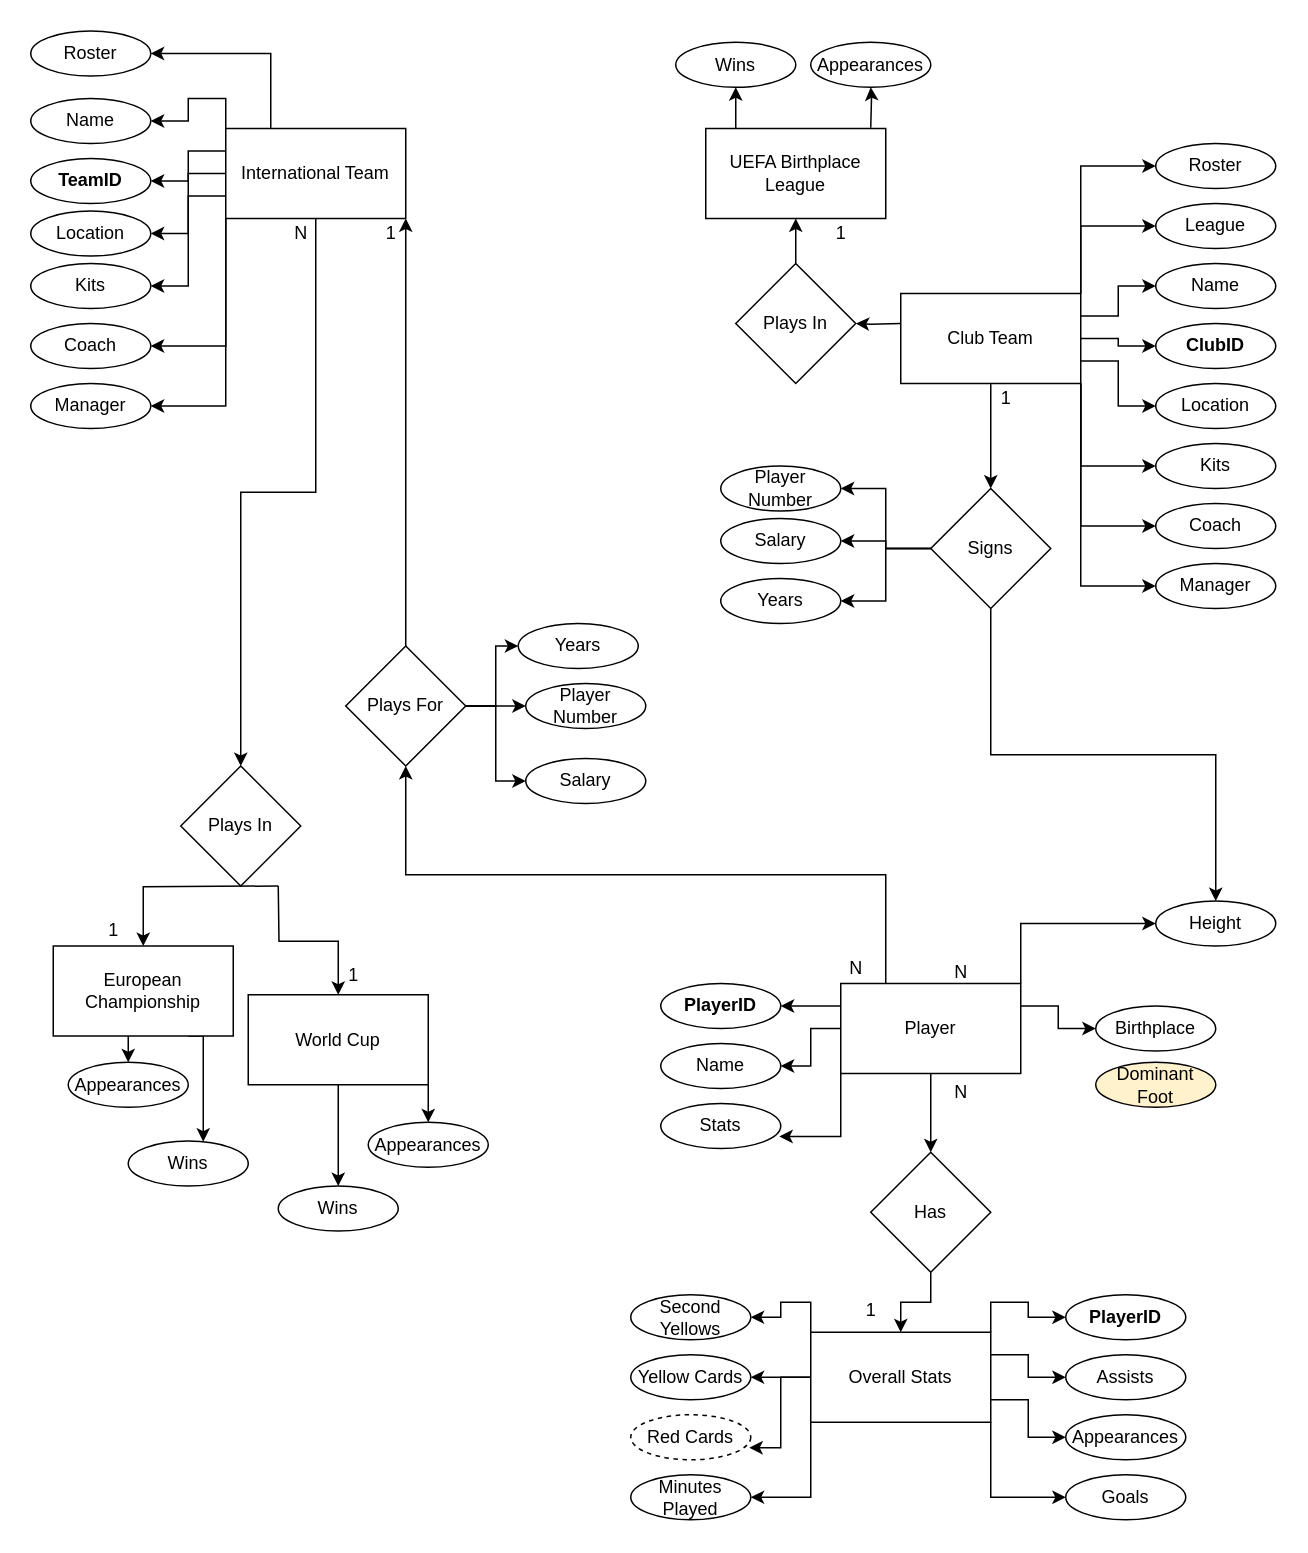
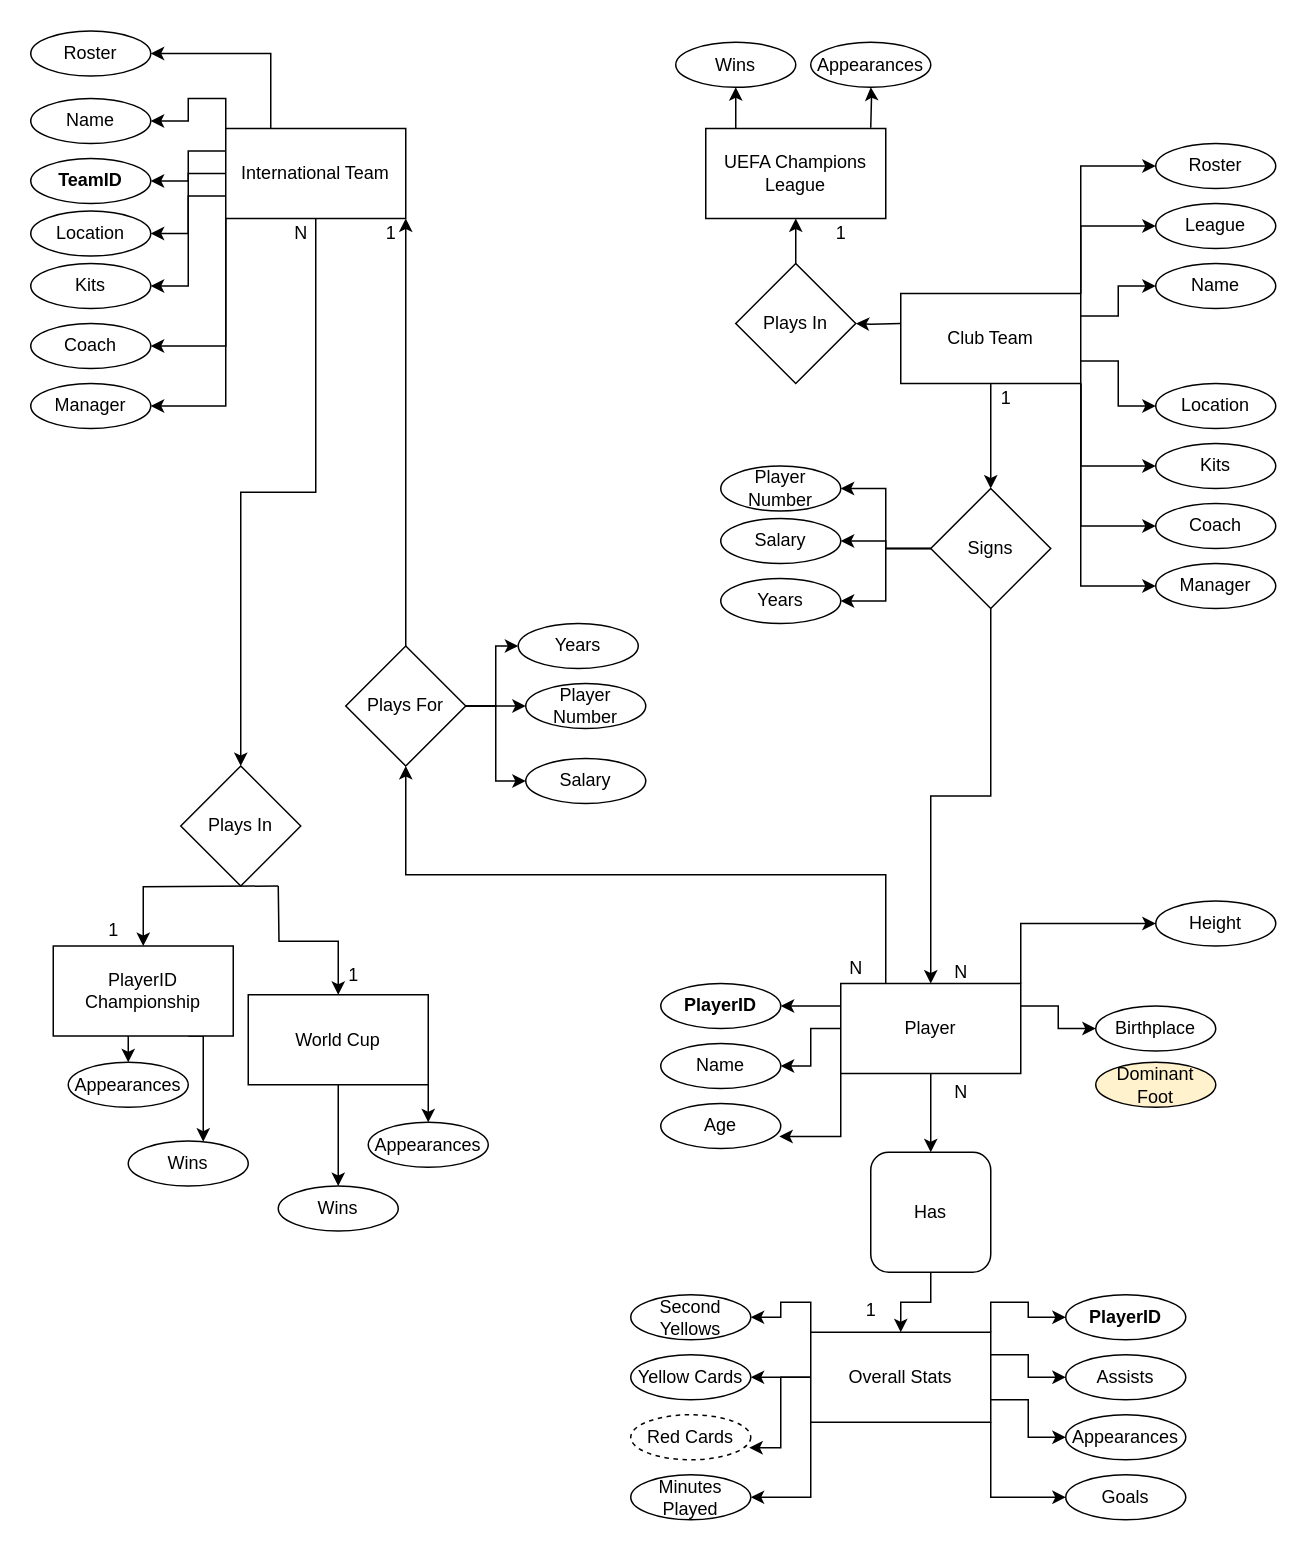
(796, 173) -> (796, 173)
(1116, 338) -> none
(1216, 346) -> none
(1170, 755) -> (931, 832)
(143, 991) -> (143, 991)
(721, 1126) -> (721, 1126)
(931, 1212) -> (931, 1212)
